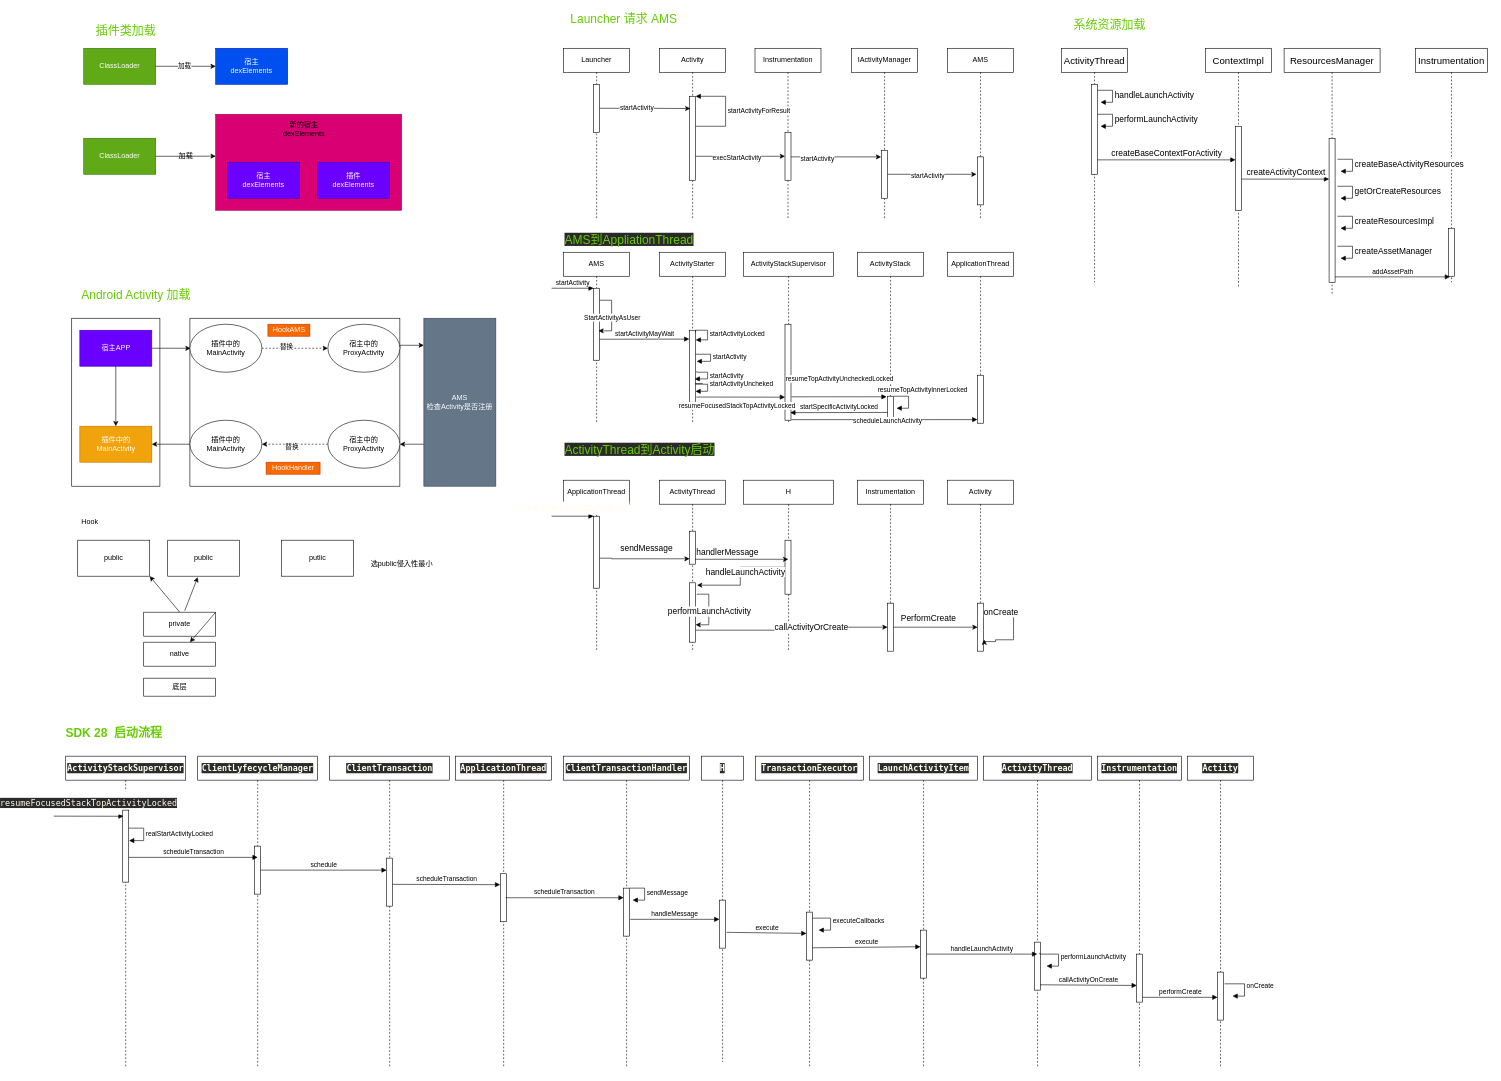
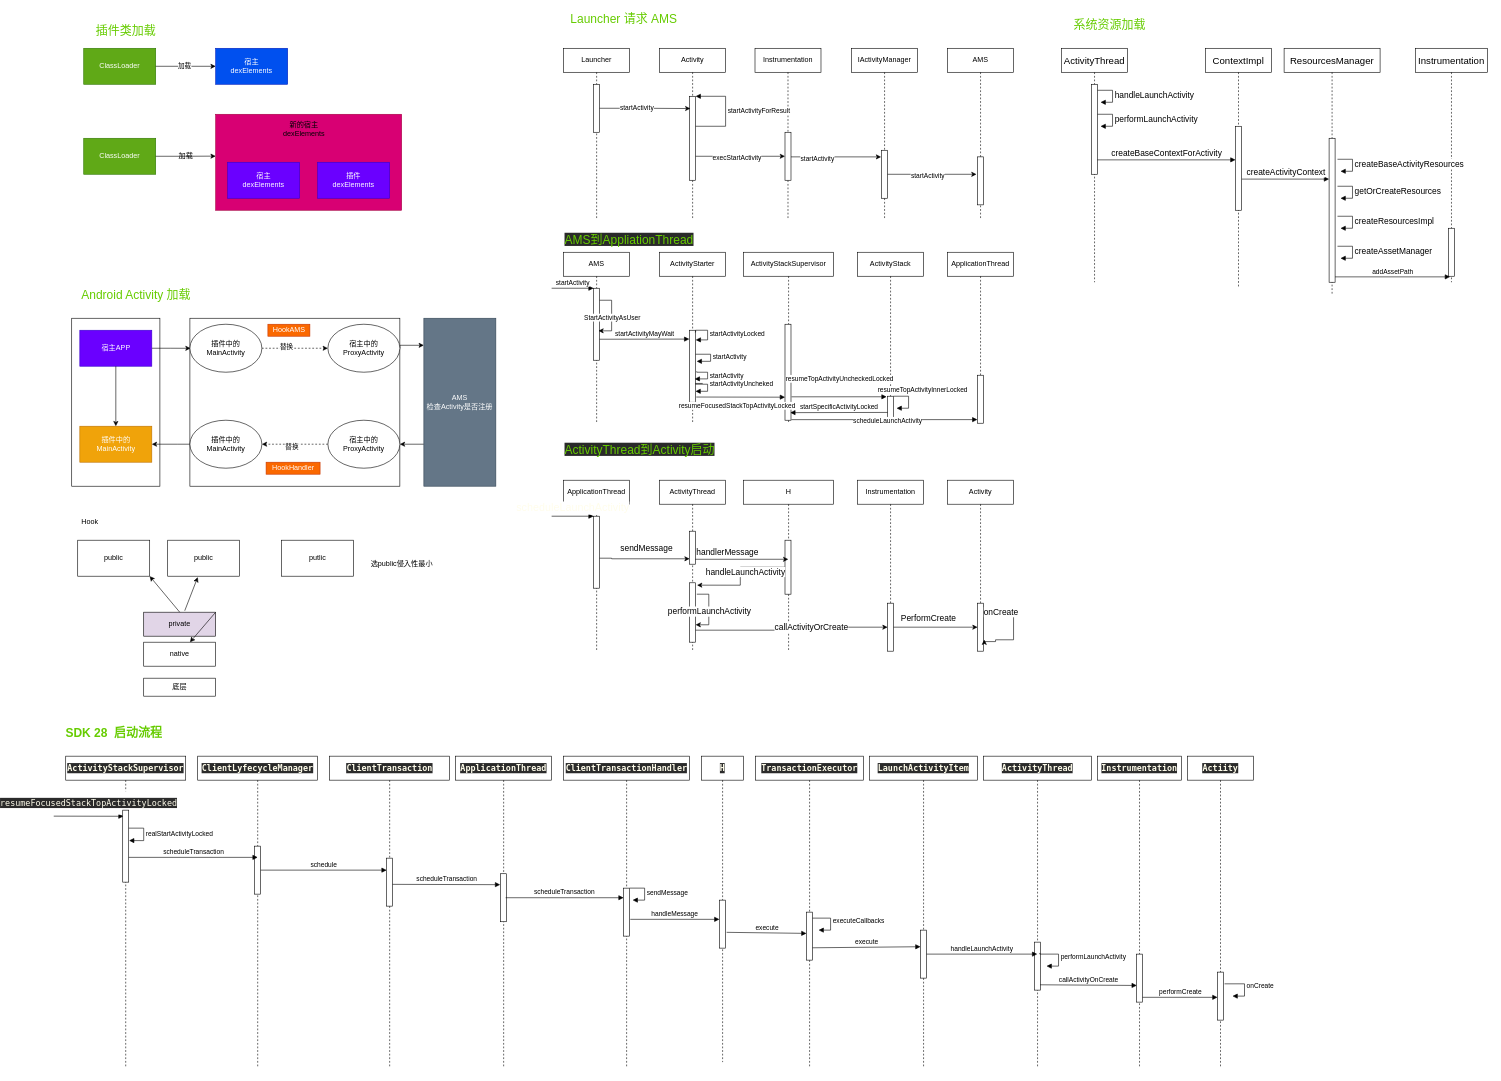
(180, 624) -> (180, 624)
